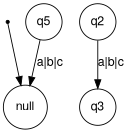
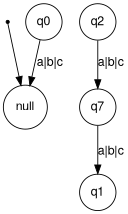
(44, 22) -> (44, 22)
(98, 107) -> (98, 107)
none -> (98, 192)
